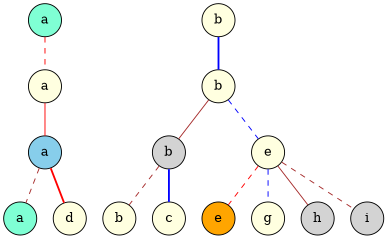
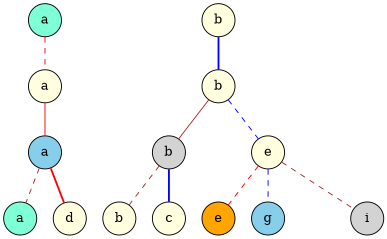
(268, 218) -> (268, 218)
(318, 218) -> none
